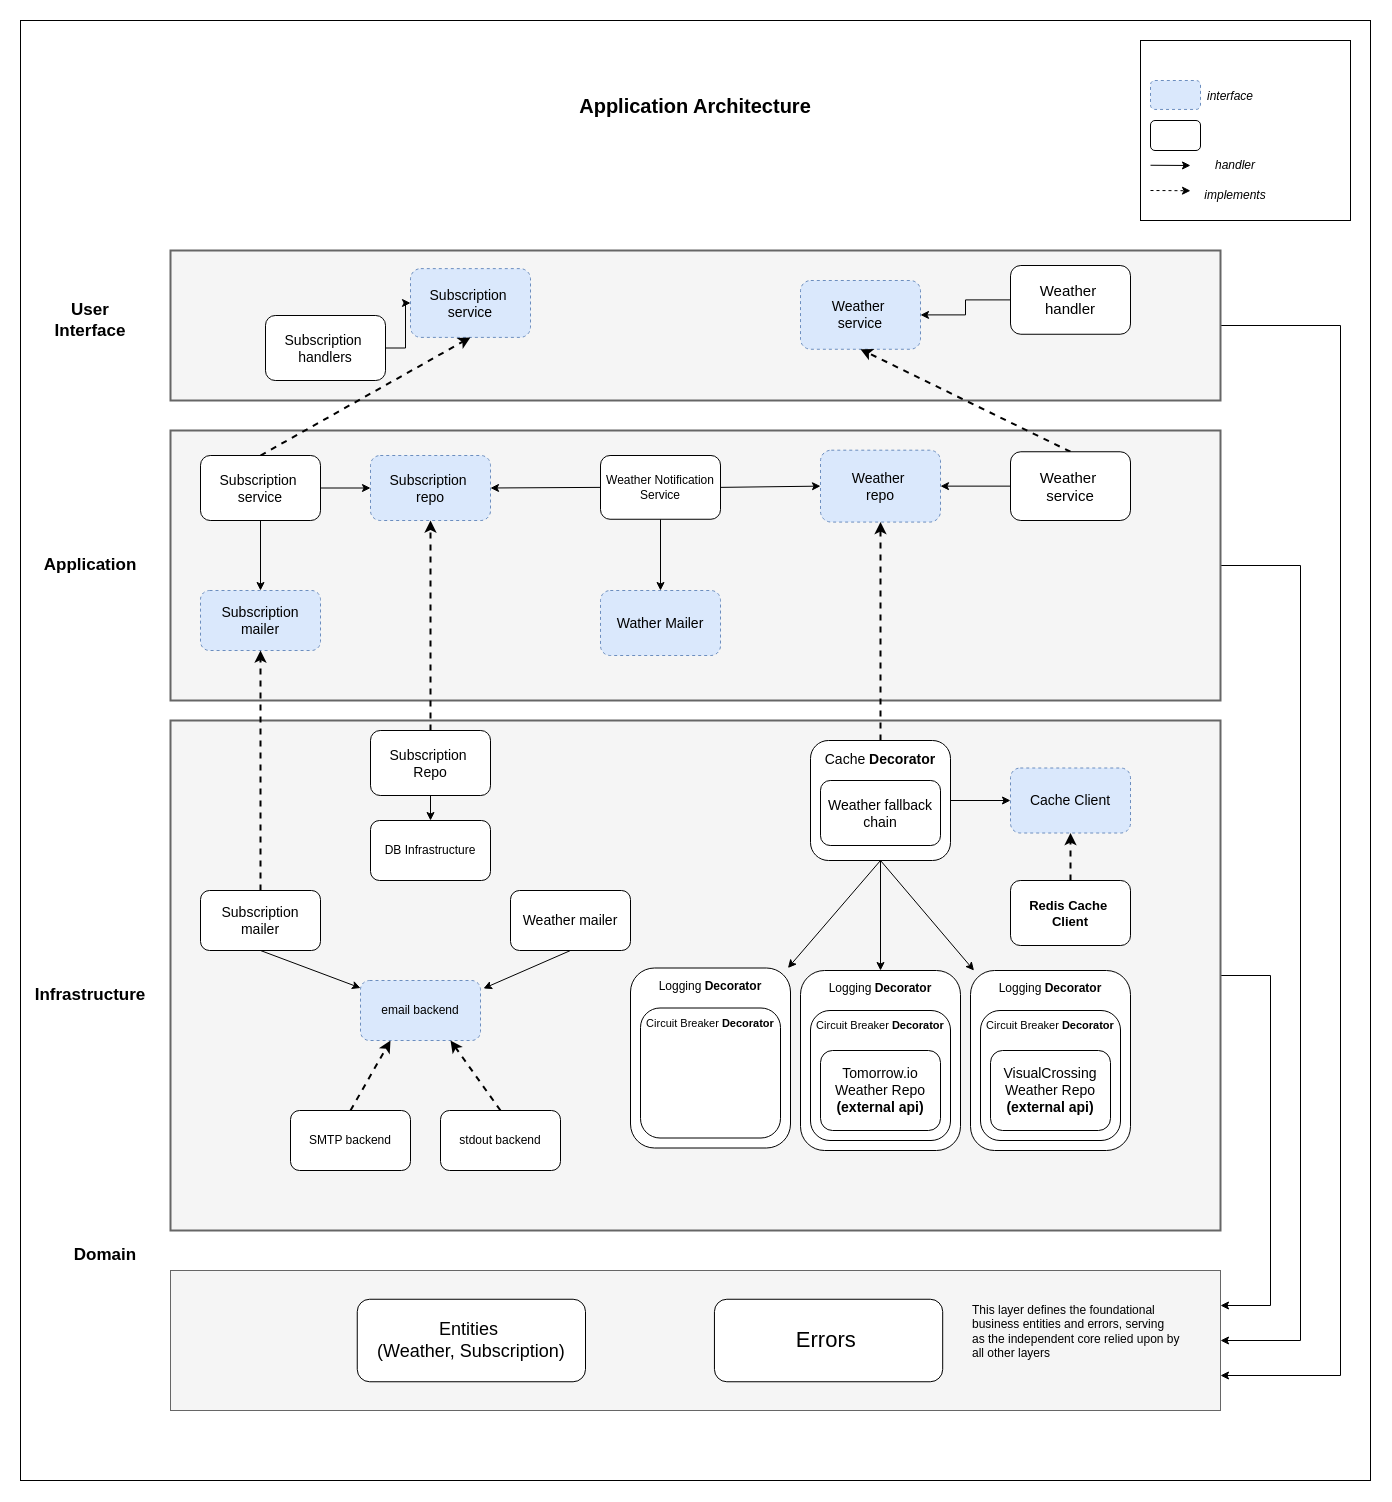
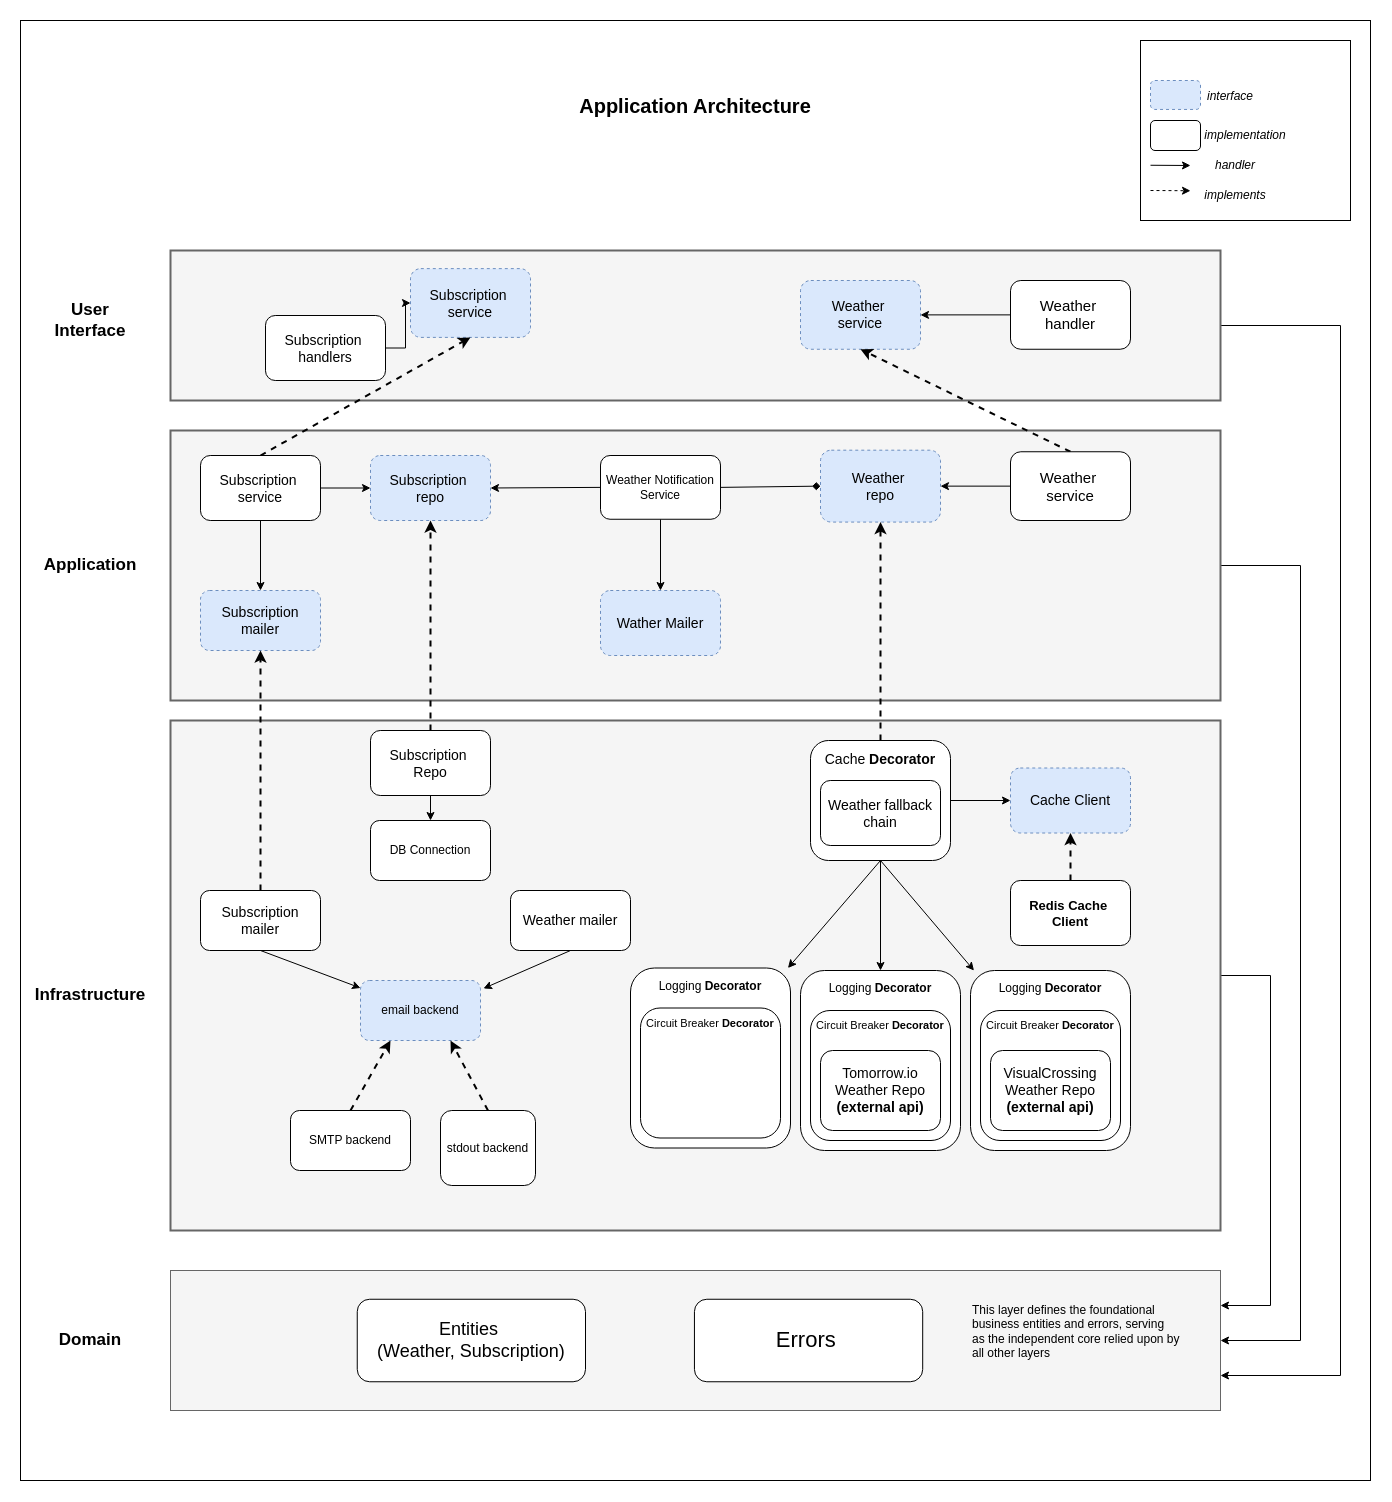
none -> (1246, 136)
(1071, 300) -> (1071, 315)
(812, 486) -> (811, 486)
(431, 851) -> (431, 851)
(501, 1141) -> (488, 1148)
(106, 1256) -> (91, 1341)
(829, 1341) -> (809, 1341)
